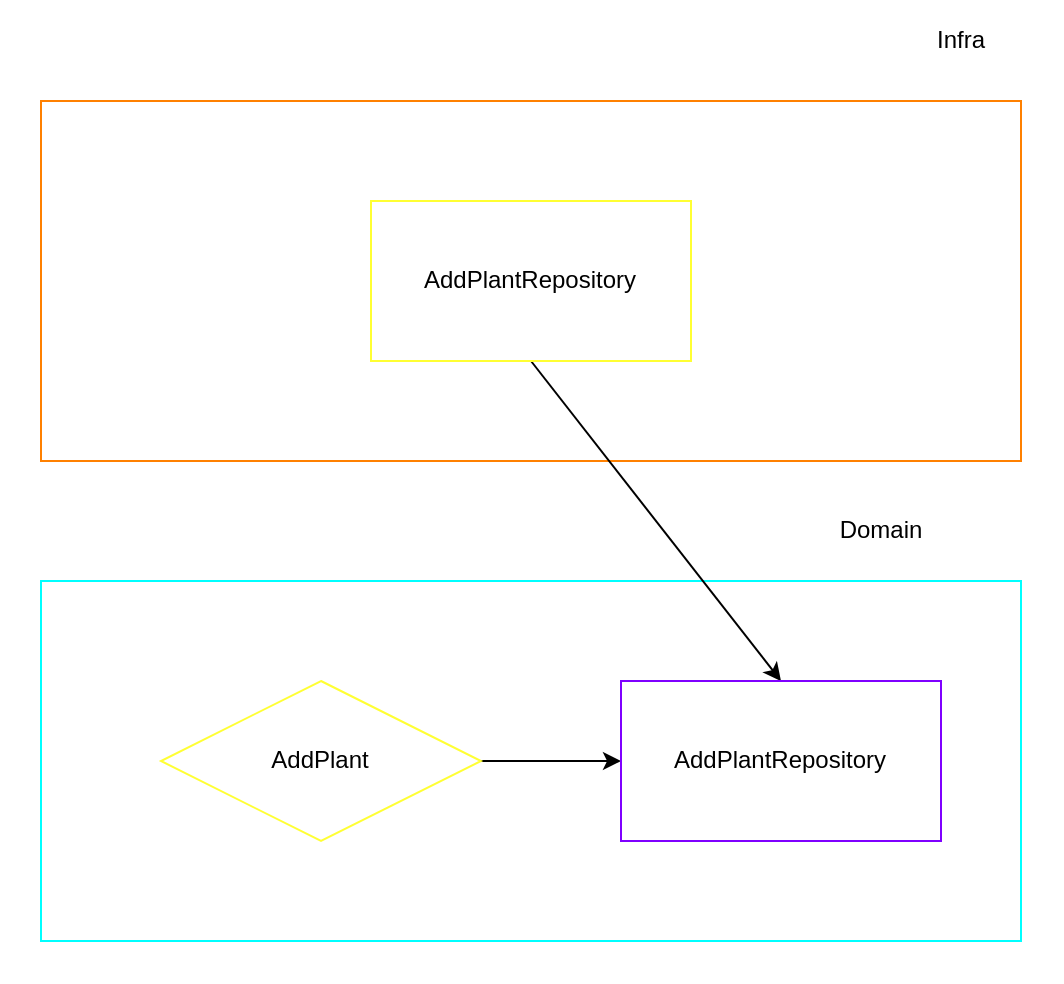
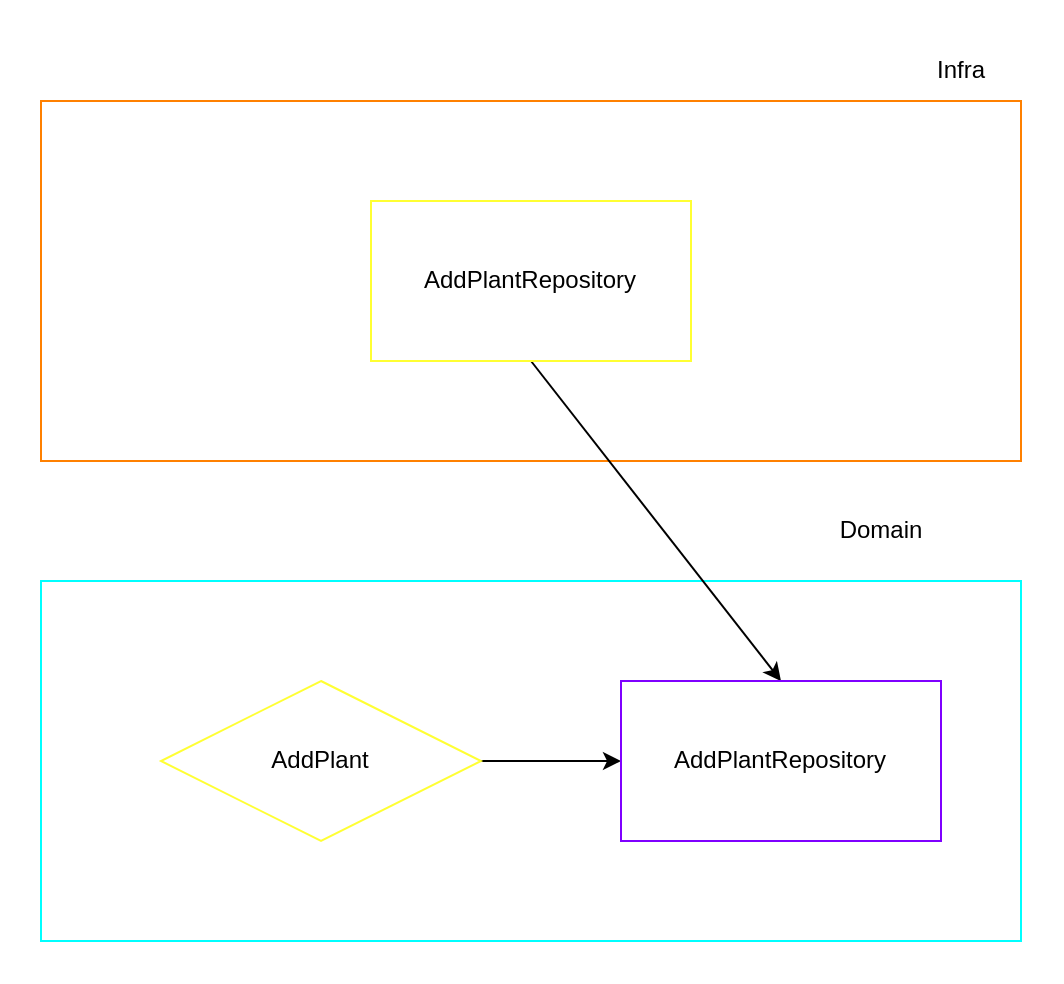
(961, 41) -> (961, 71)
